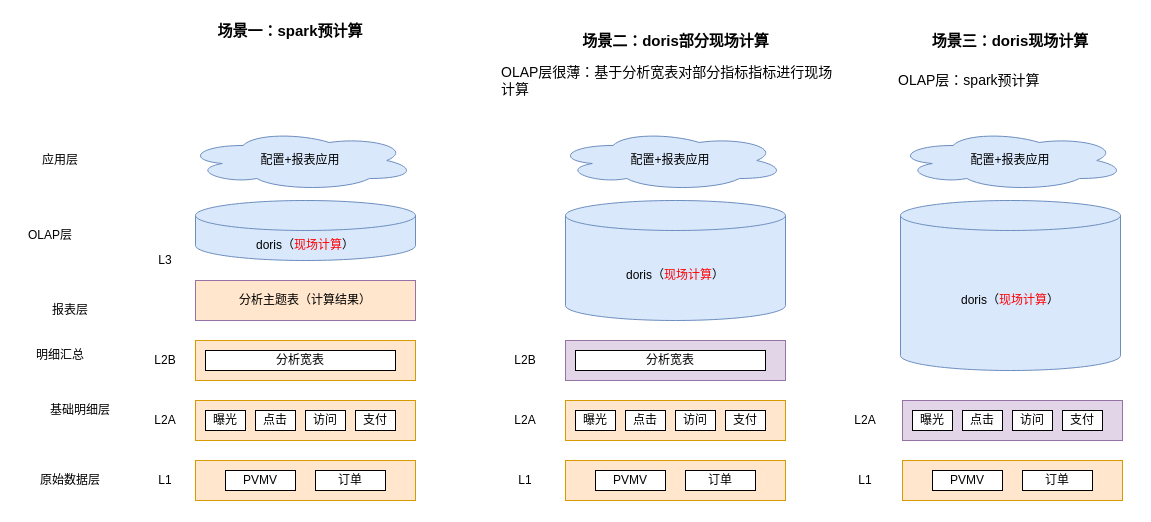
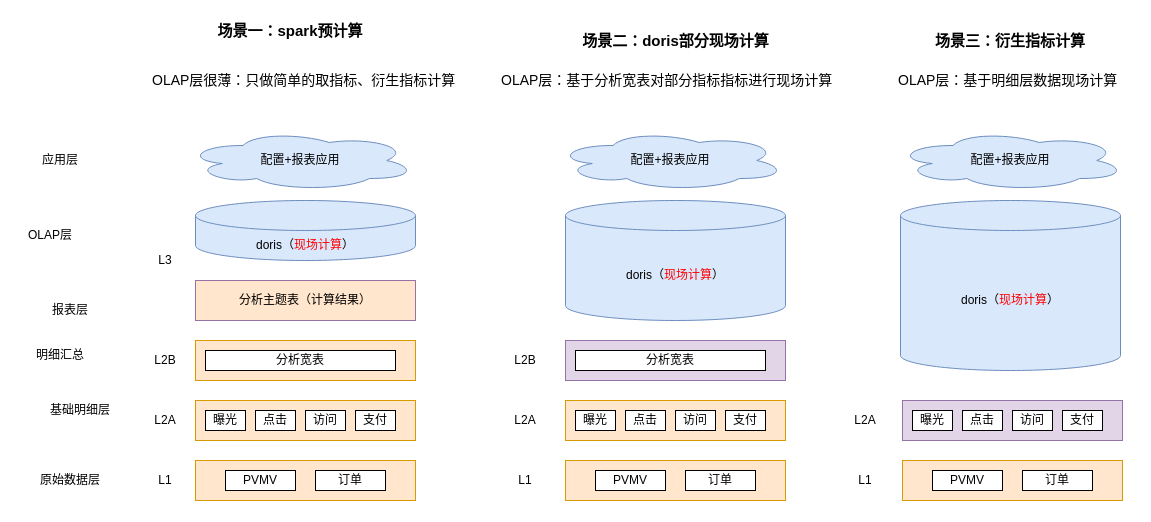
(1011, 41) -> (1011, 41)
none -> (306, 81)
(653, 81) -> (641, 81)
(959, 81) -> (990, 81)
